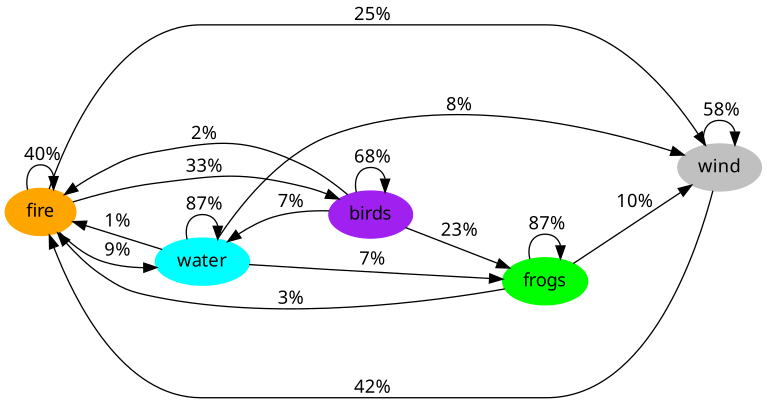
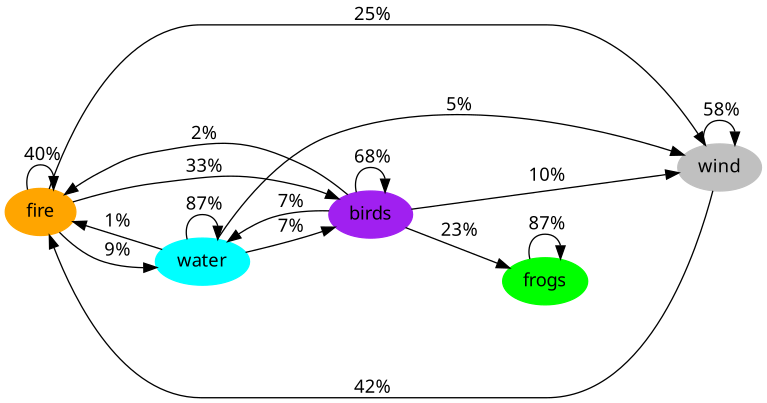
(458, 105) -> (458, 105)
(627, 228) -> (539, 192)
(369, 272) -> (284, 243)
(277, 308) -> none
